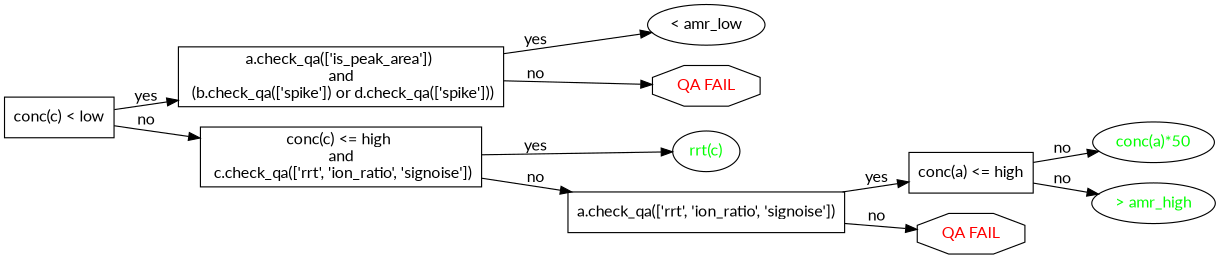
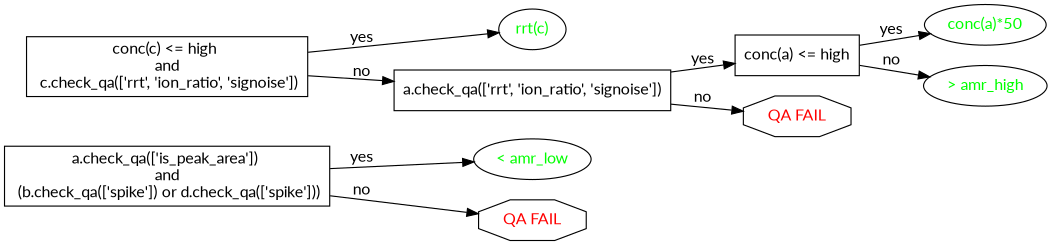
(706, 25) -> (532, 159)
(59, 117) -> none
(1063, 148) -> (891, 30)
